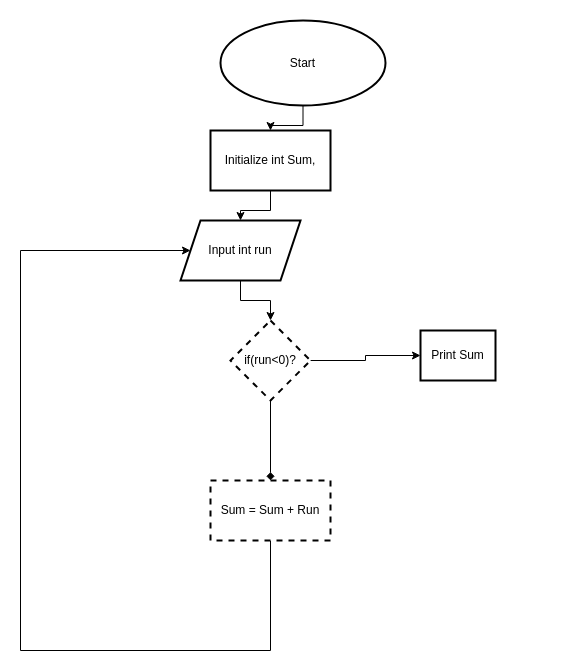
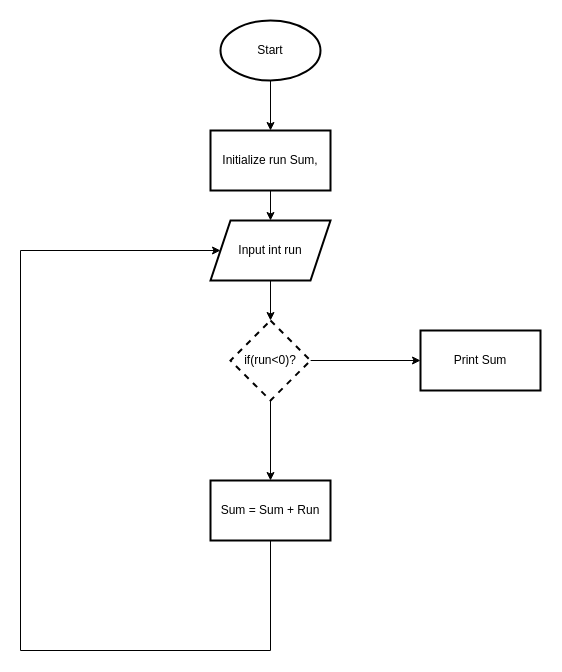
(303, 63) -> (271, 51)
(271, 161) -> (271, 161)
(241, 251) -> (271, 251)
(458, 356) -> (481, 361)
(271, 472) -> (271, 472)
(271, 511) -> (271, 511)
